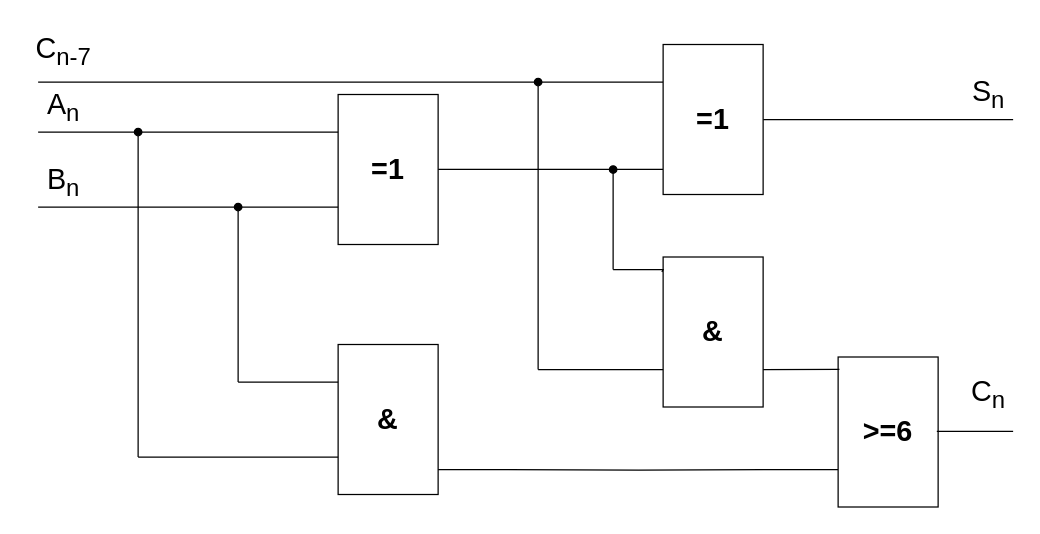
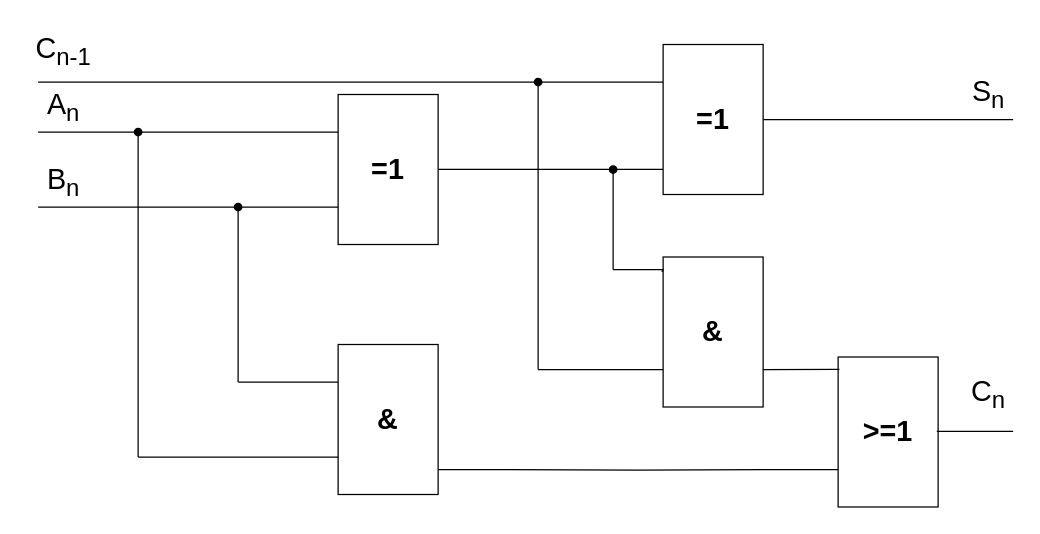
(64, 51) -> (64, 51)
(888, 432) -> (888, 432)
